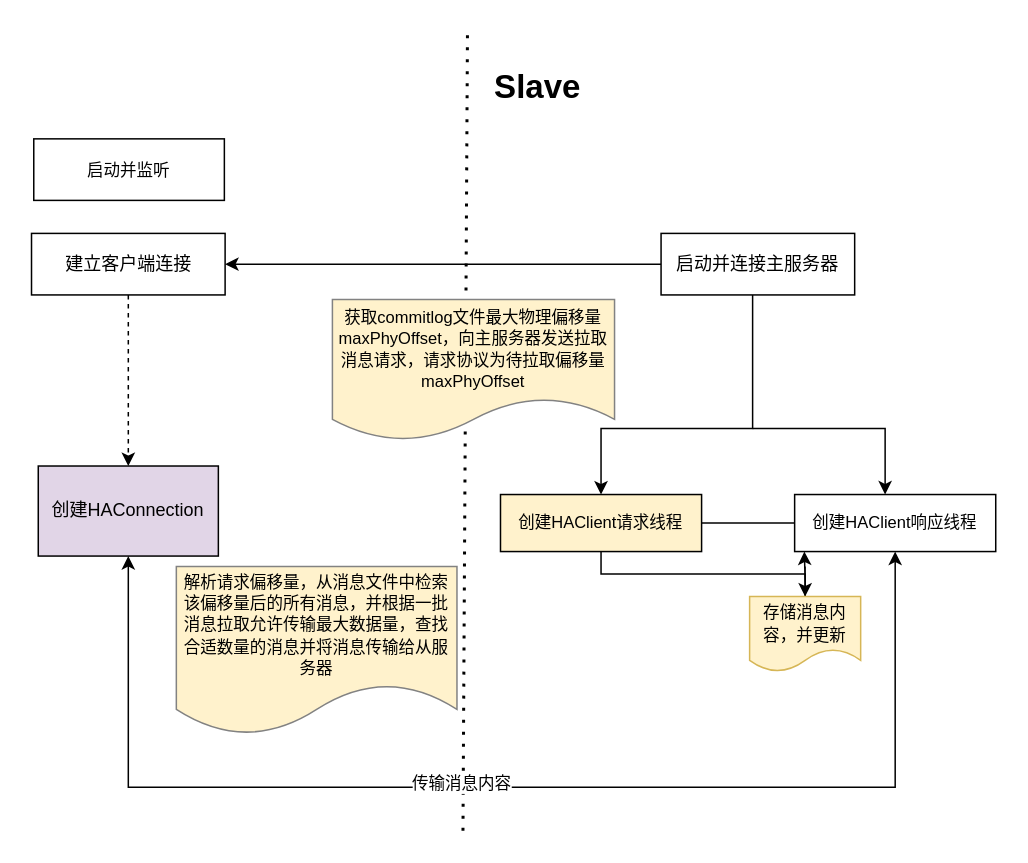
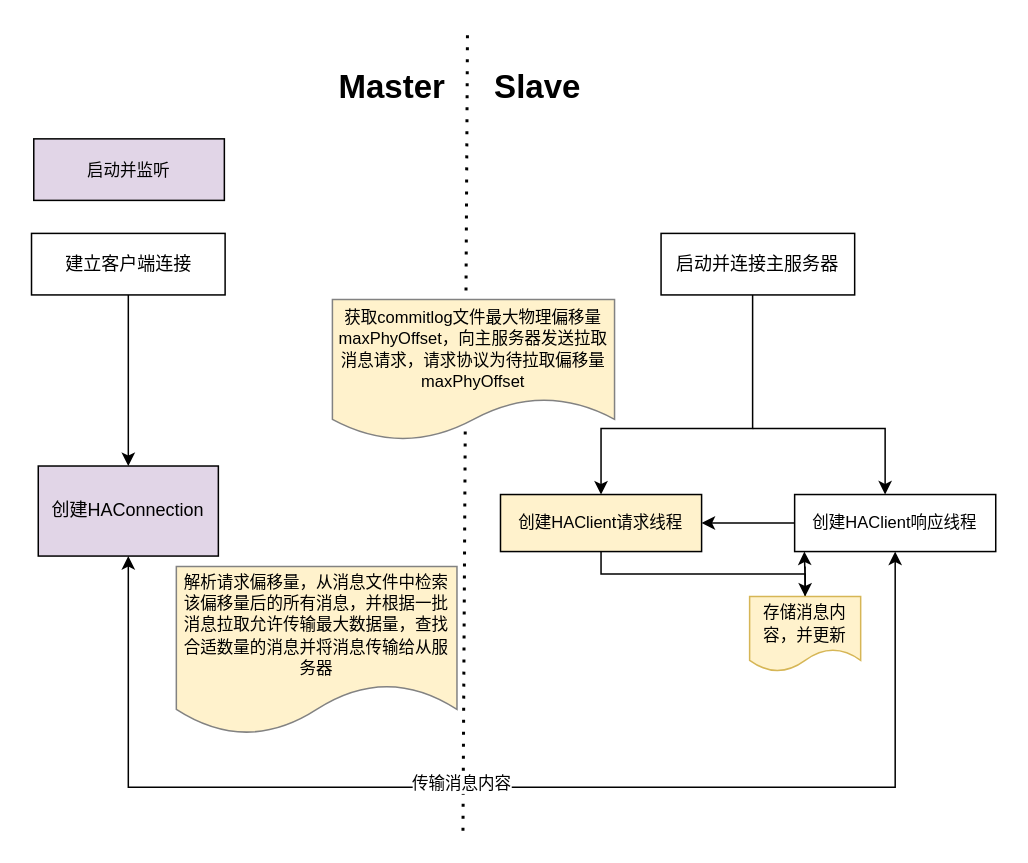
none -> (392, 88)
(129, 170) -> (129, 170)
(448, 264) -> none
(128, 376) -> (128, 376)
(708, 523) -> (713, 523)
